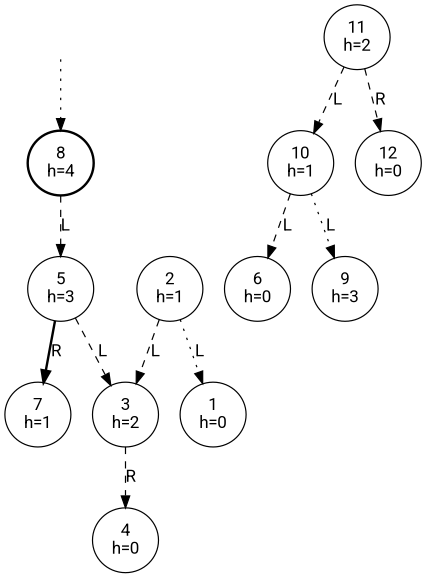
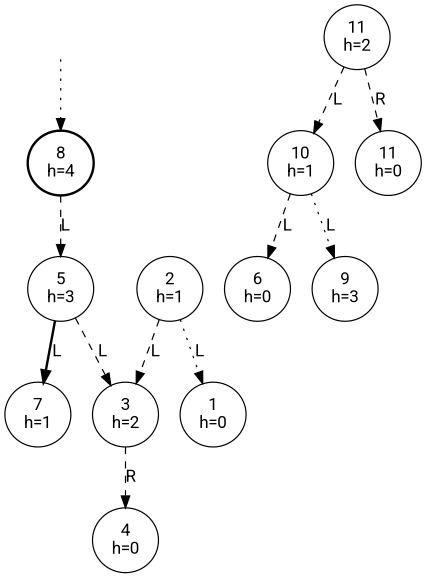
(388, 163) -> (388, 163)
(57, 352) -> (57, 352)
